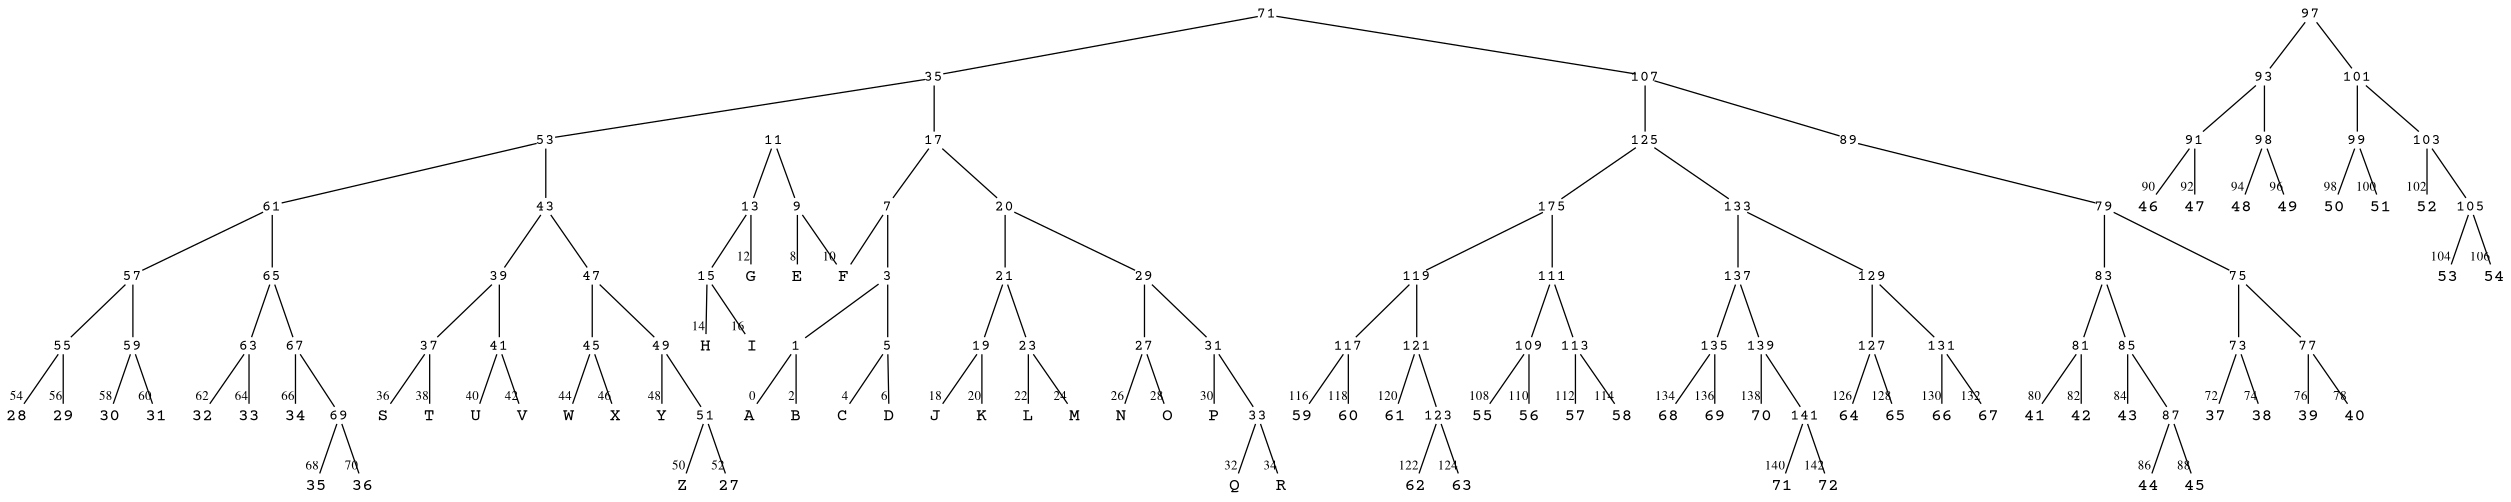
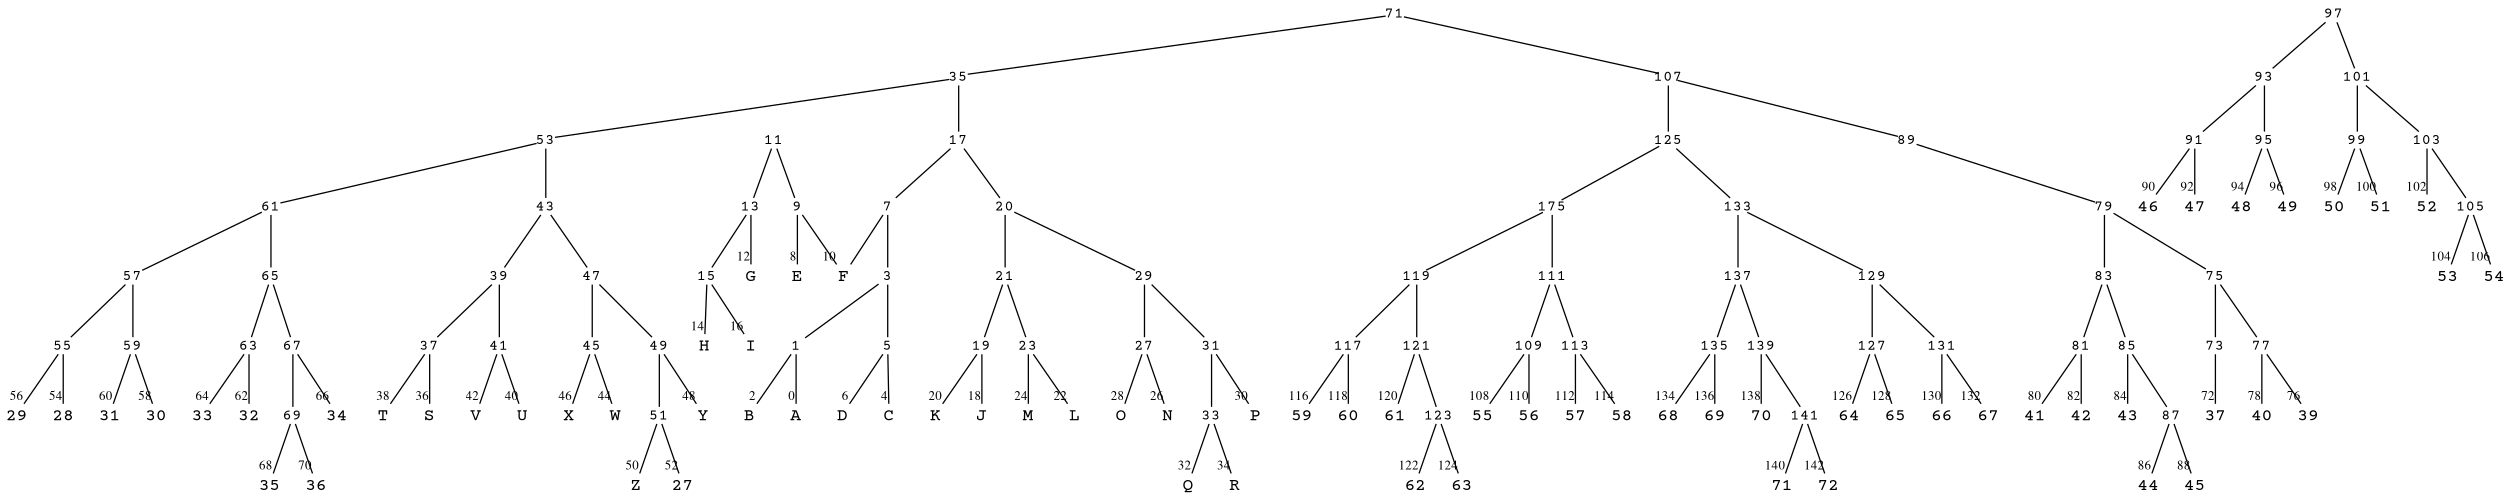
(2264, 140) -> (2264, 140)
(2262, 415) -> none
